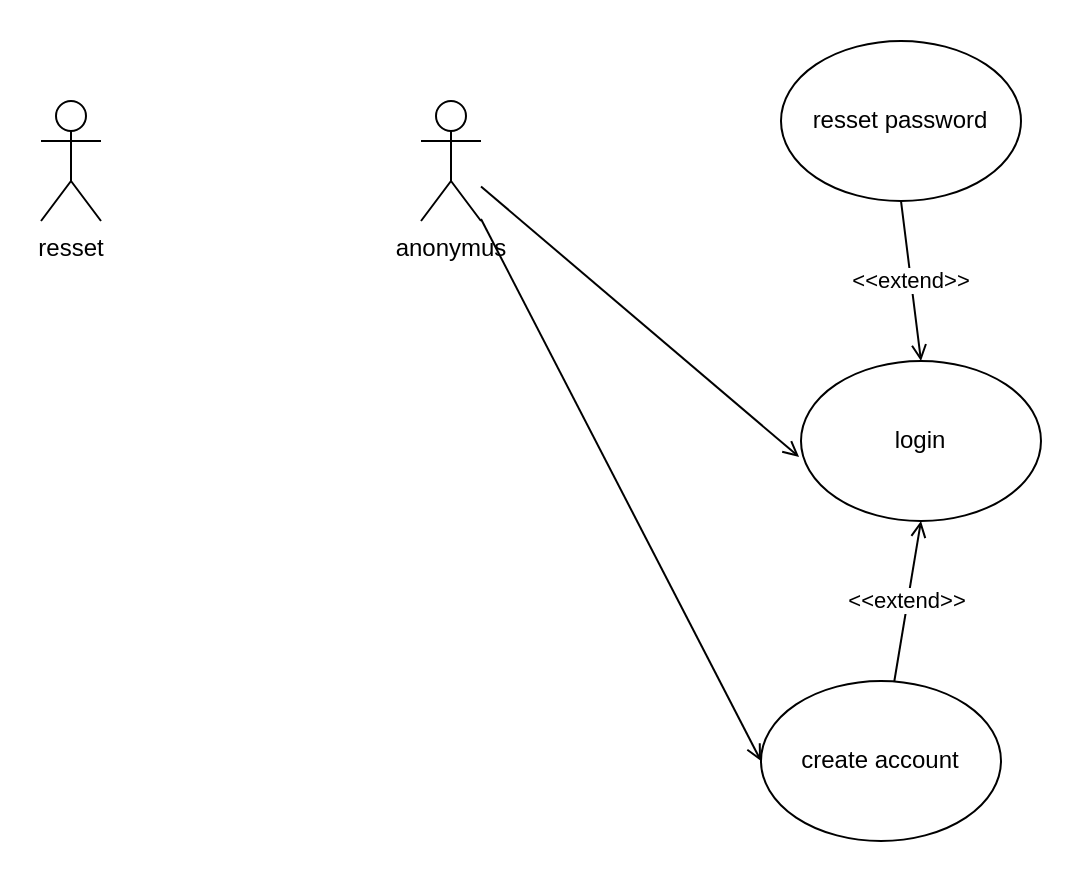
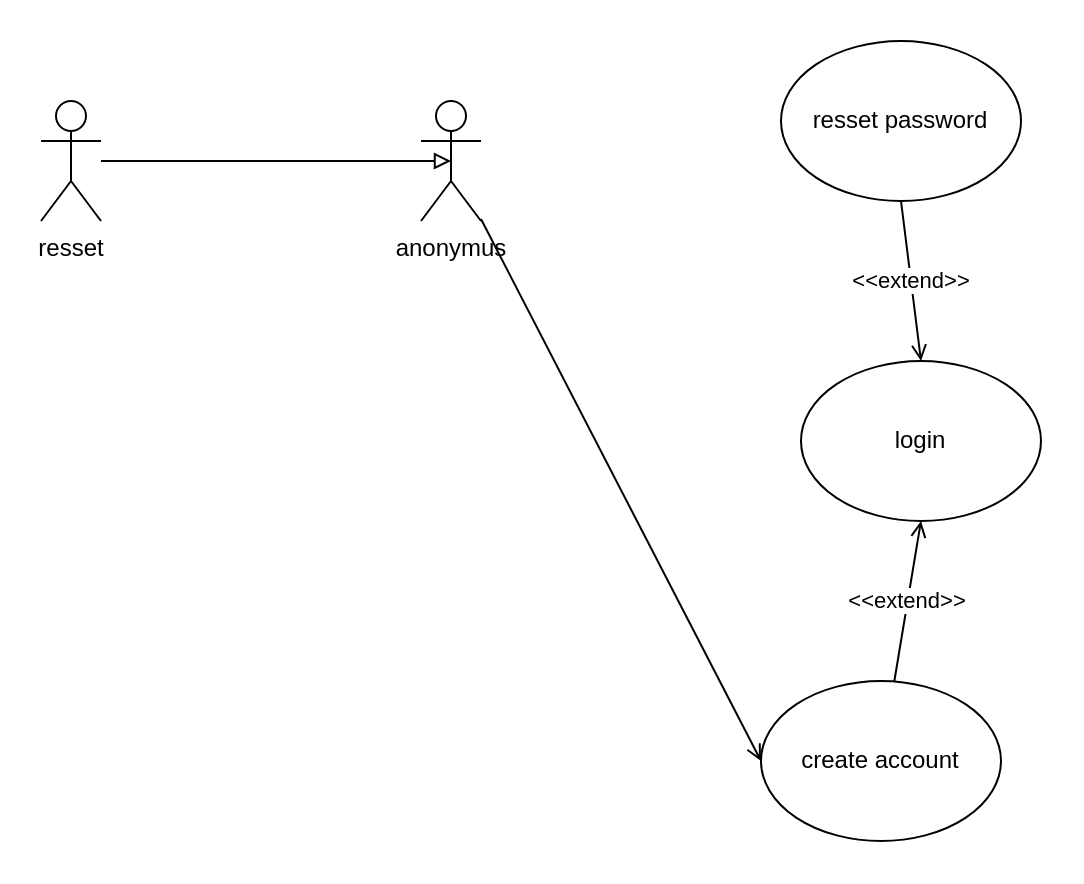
none -> (267, 161)
(638, 320) -> none
